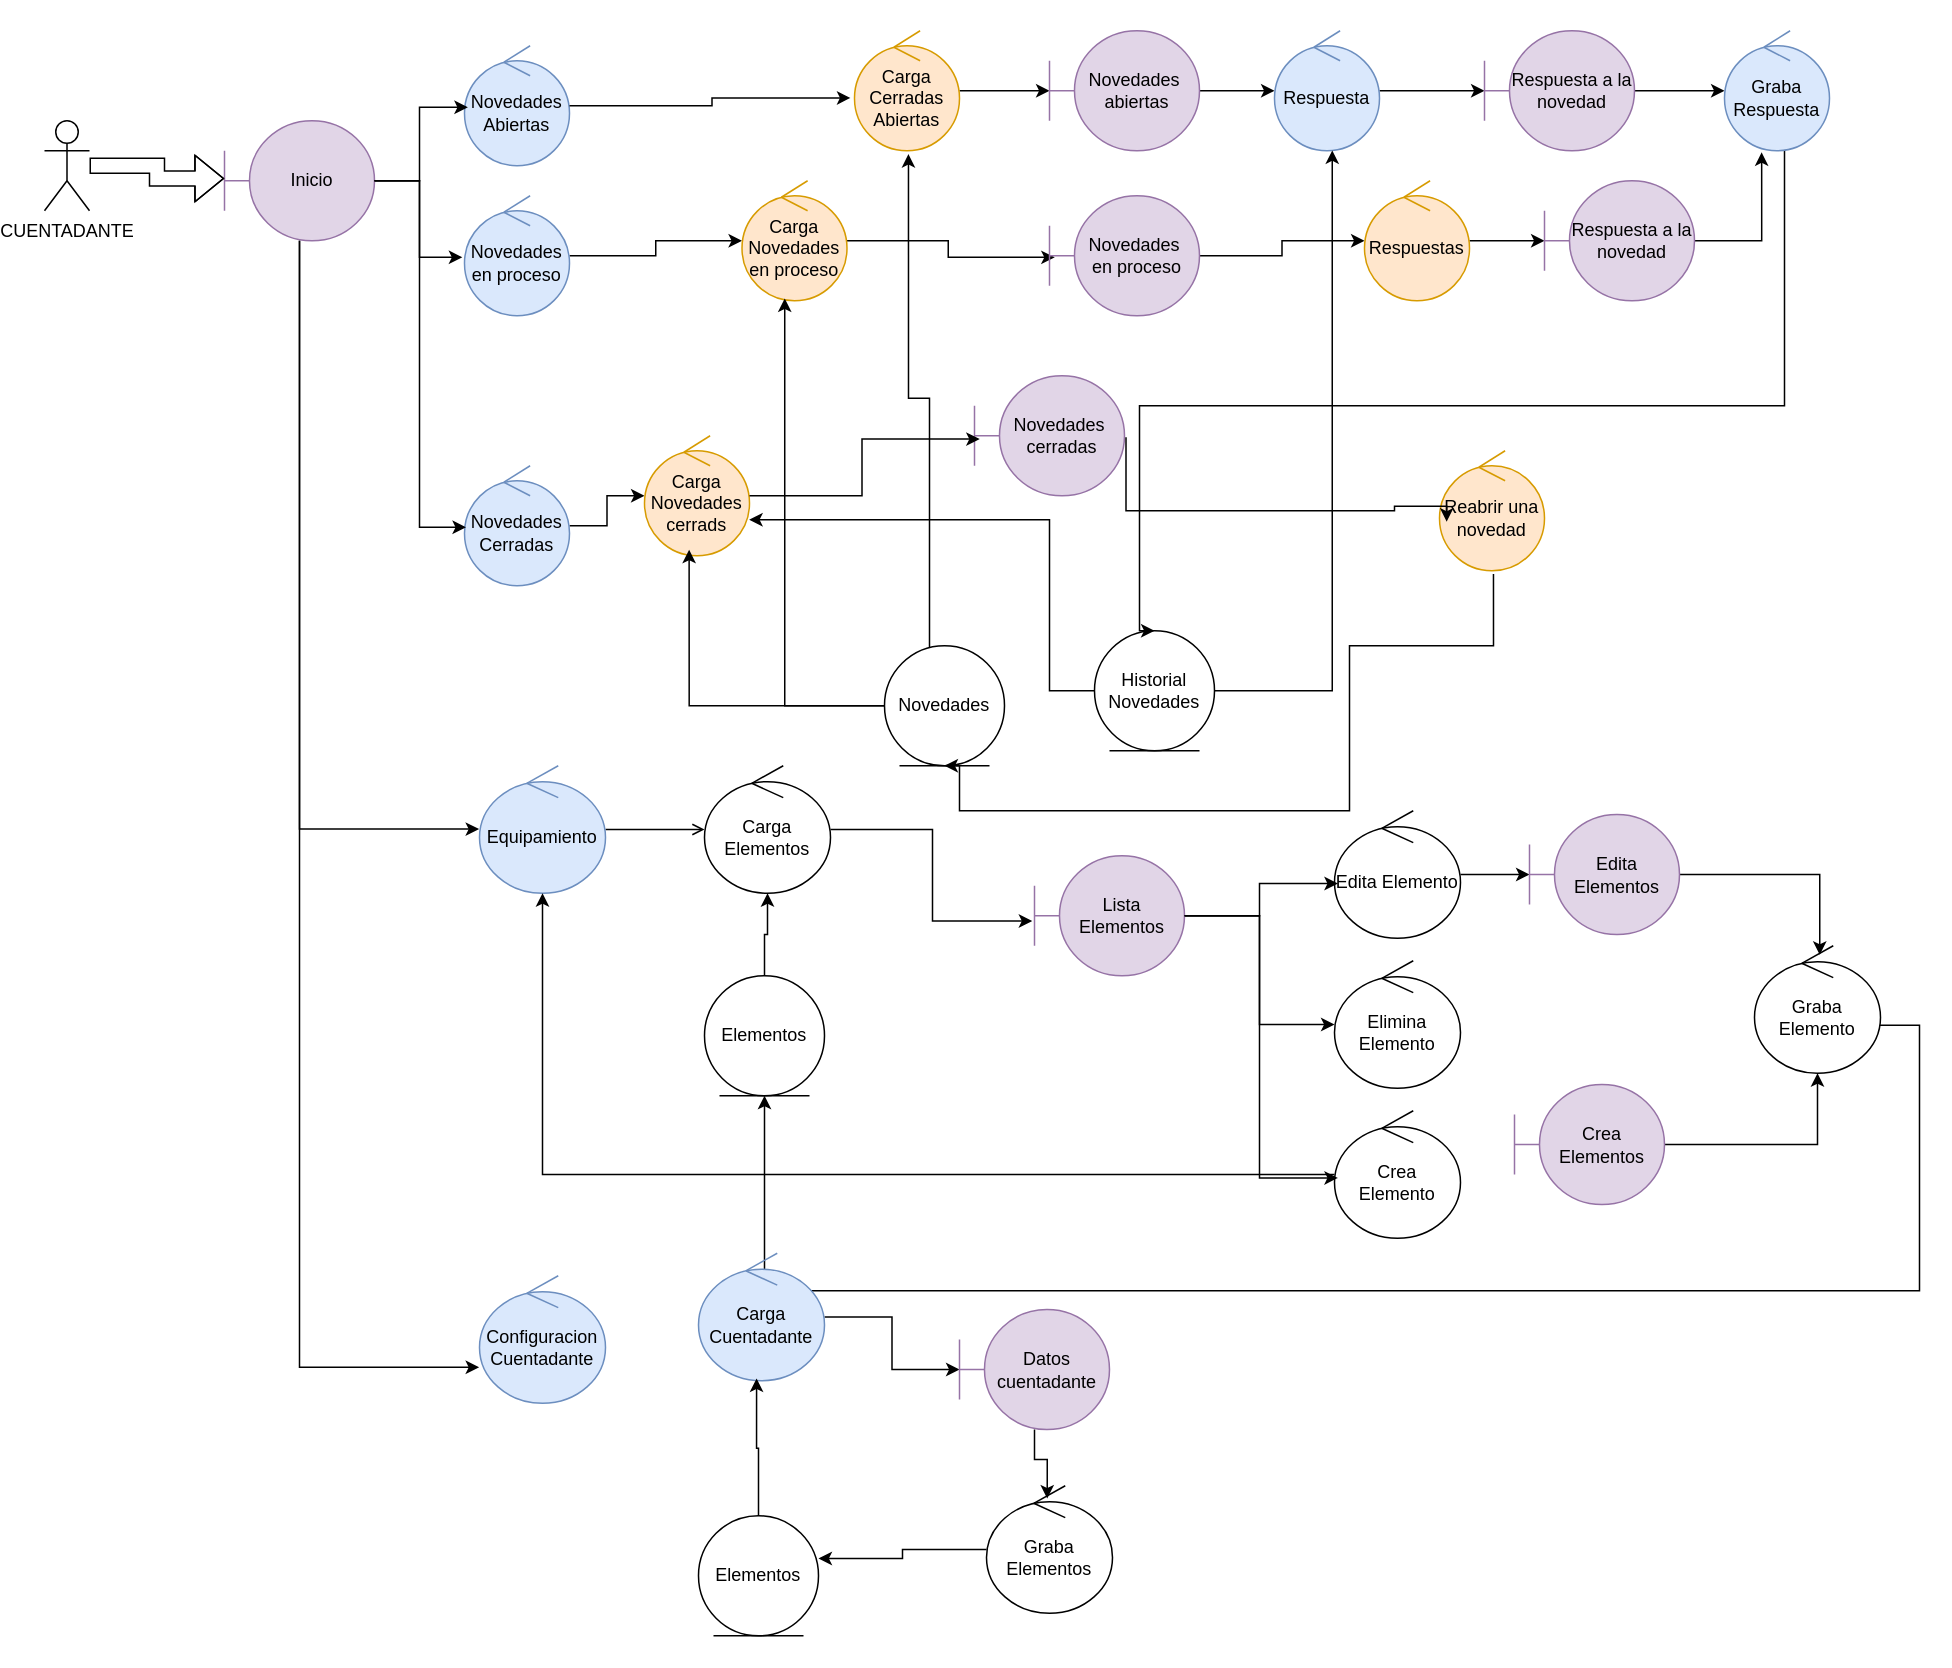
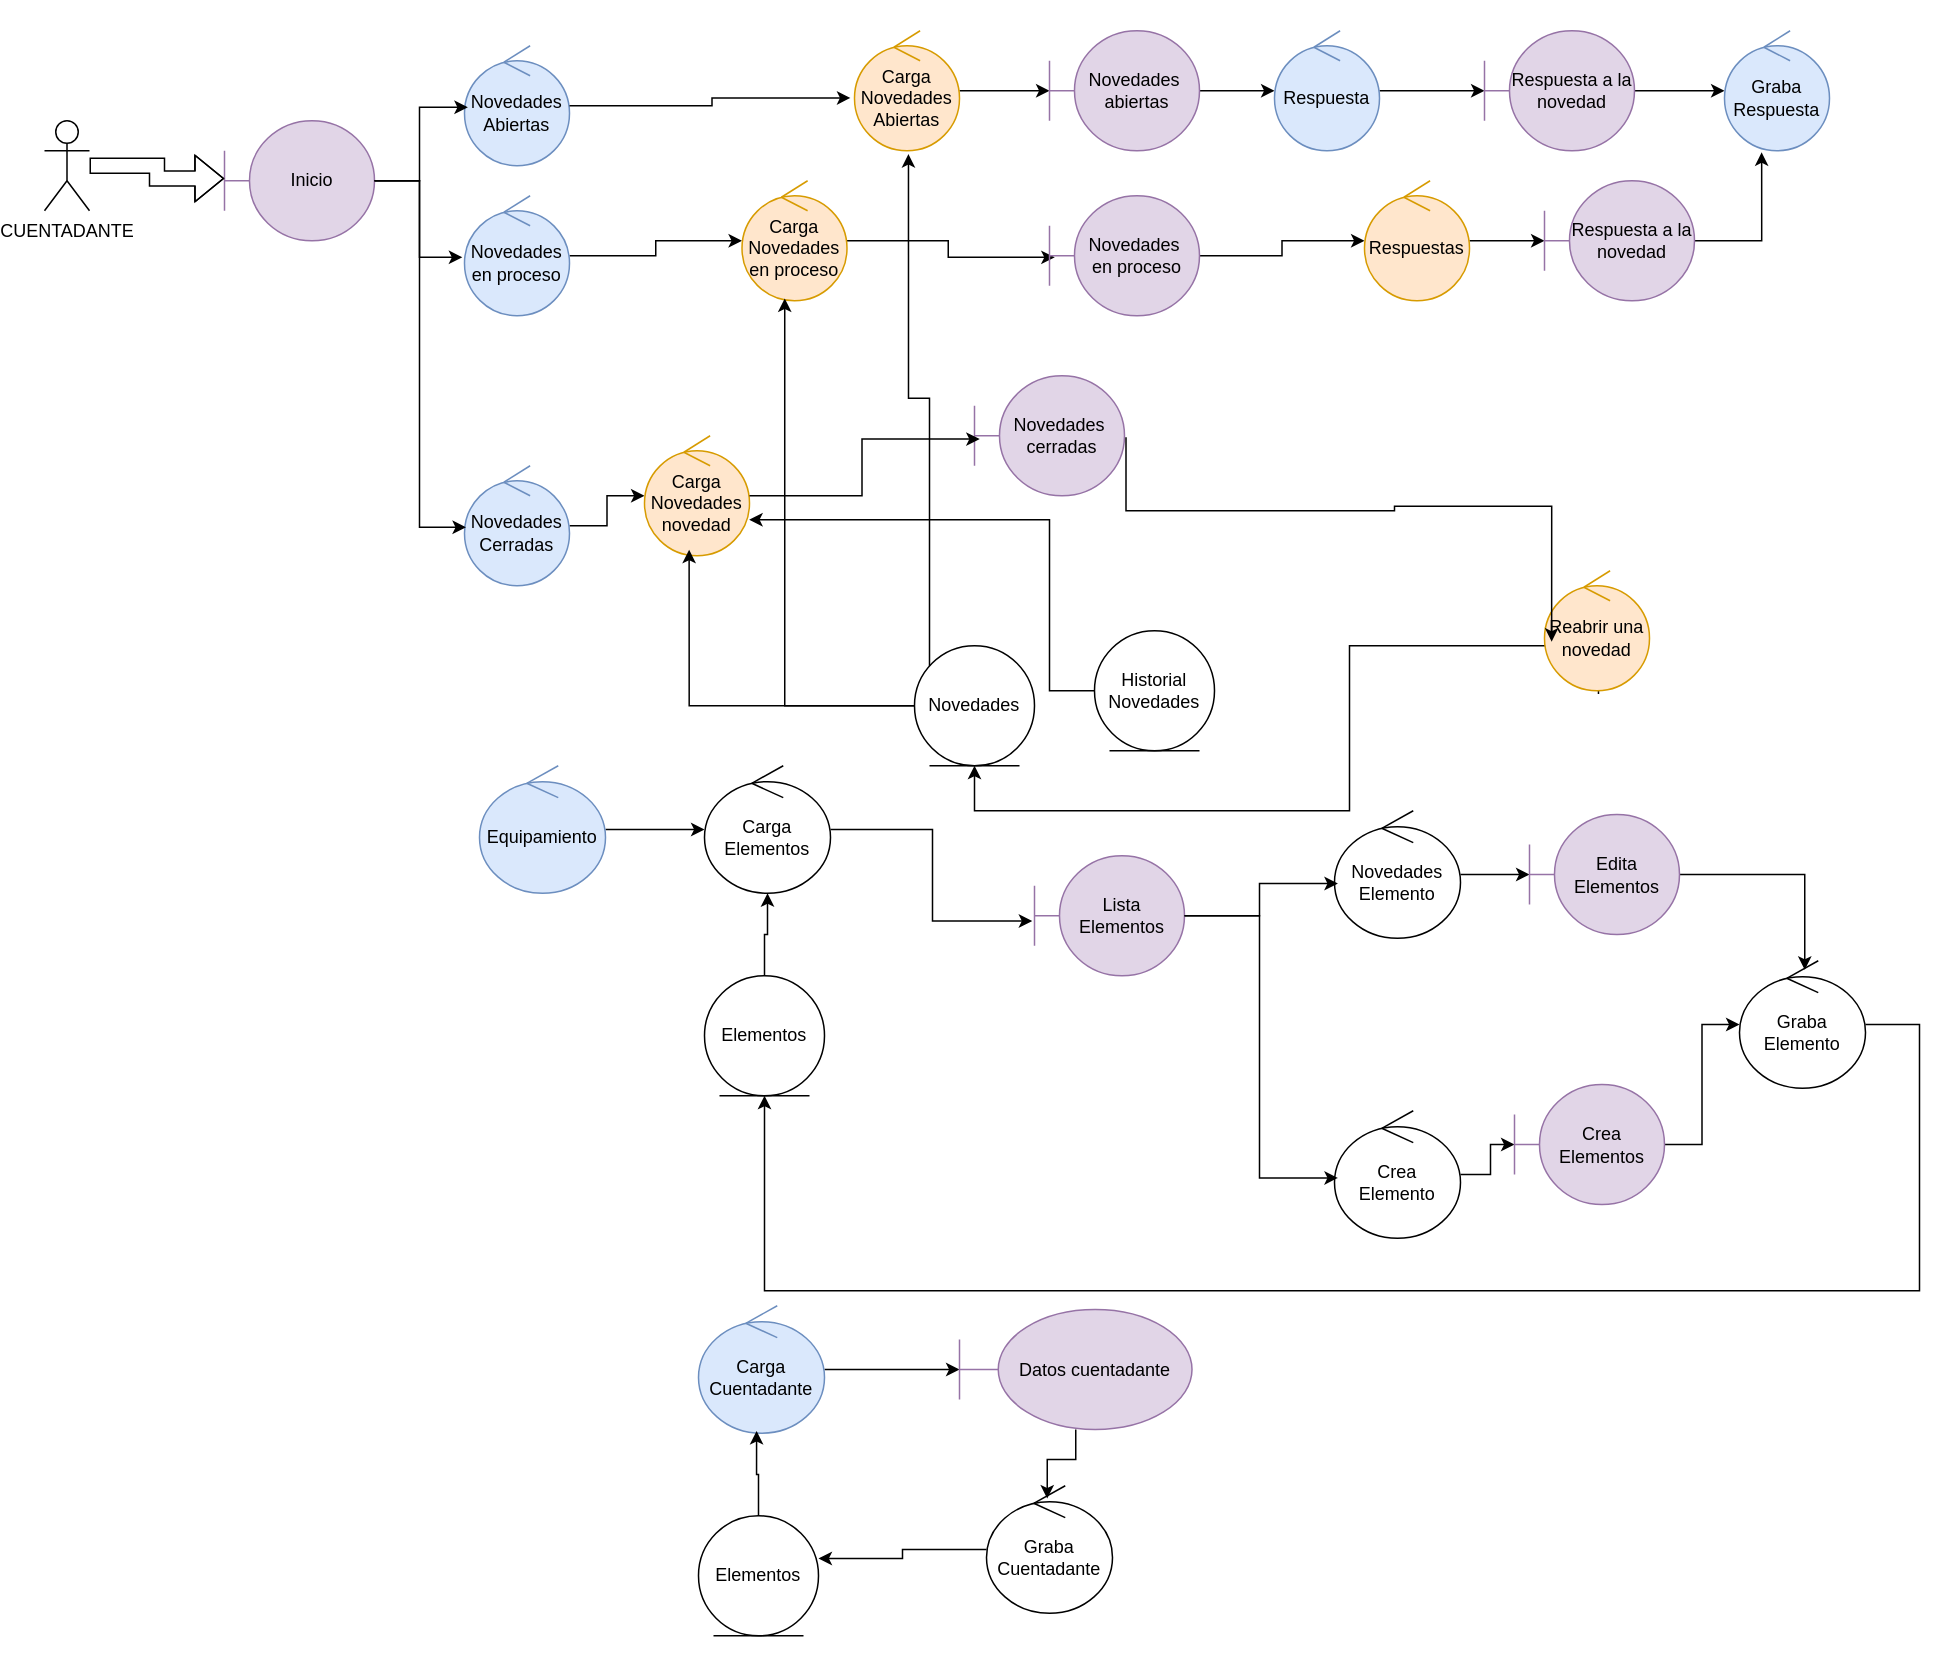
(907, 98) -> (907, 98)
(1475, 406) -> none
(1332, 484) -> none
(697, 503) -> (697, 503)
(1492, 511) -> (1597, 631)
(944, 706) -> (974, 706)
(385, 829) -> none
(695, 830) -> (693, 830)
(1397, 883) -> (1397, 883)
(1817, 1010) -> (1802, 1025)
(1293, 1025) -> none
(1397, 1025) -> none
(803, 1175) -> (1490, 1168)
(299, 1184) -> none
(761, 1317) -> (761, 1370)
(542, 1340) -> none
(1034, 1370) -> (1076, 1370)
(1049, 1558) -> (1049, 1558)
